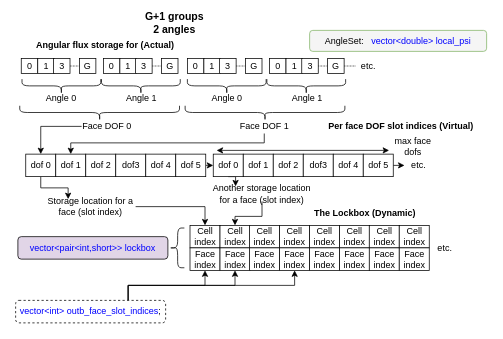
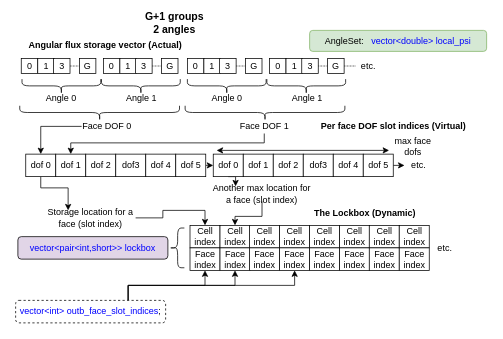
(398, 41) -> (398, 41)
(107, 45) -> (107, 45)
(401, 126) -> (393, 126)
(262, 194) -> (262, 194)
(90, 207) -> (90, 218)
